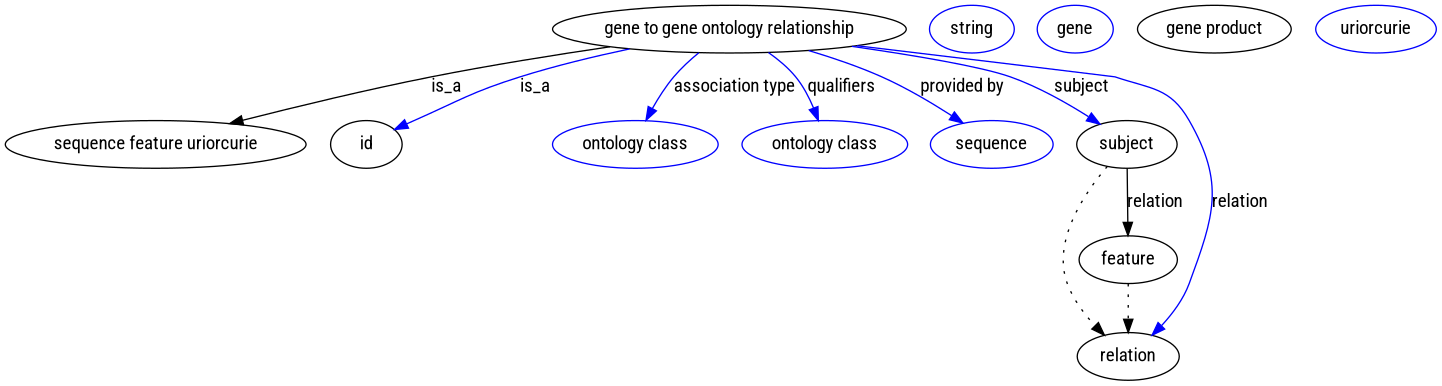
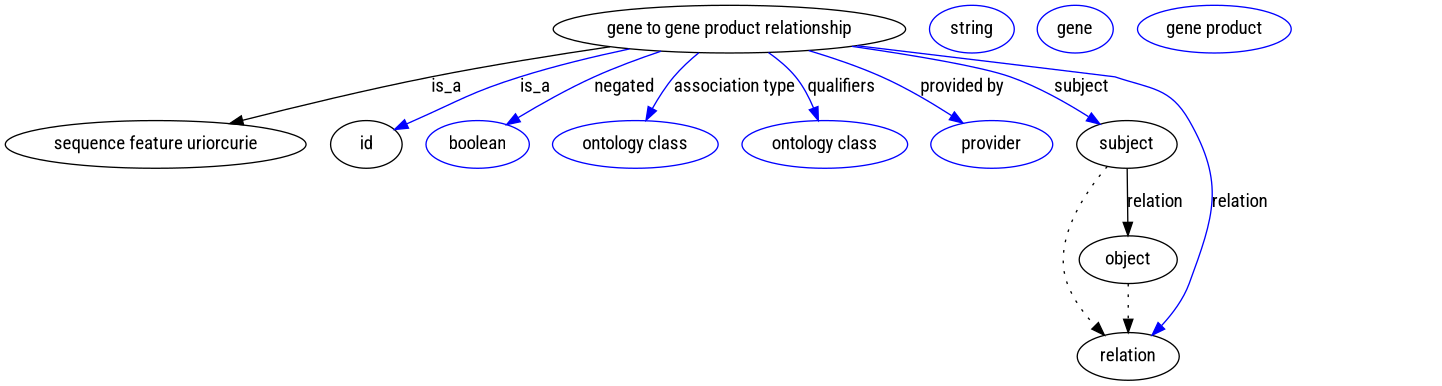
(729, 29) -> (729, 29)
(1214, 29) -> (1214, 29)
(1376, 29) -> none
none -> (478, 144)
(992, 144) -> (992, 144)
(1128, 260) -> (1128, 260)
